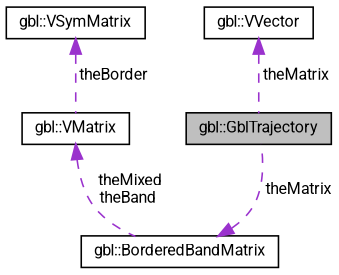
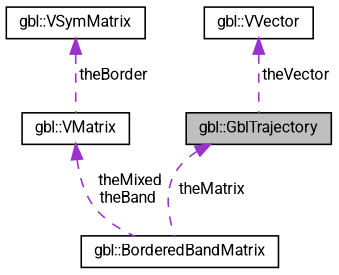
(295, 76) -> (295, 76)
(259, 191) -> (169, 189)
